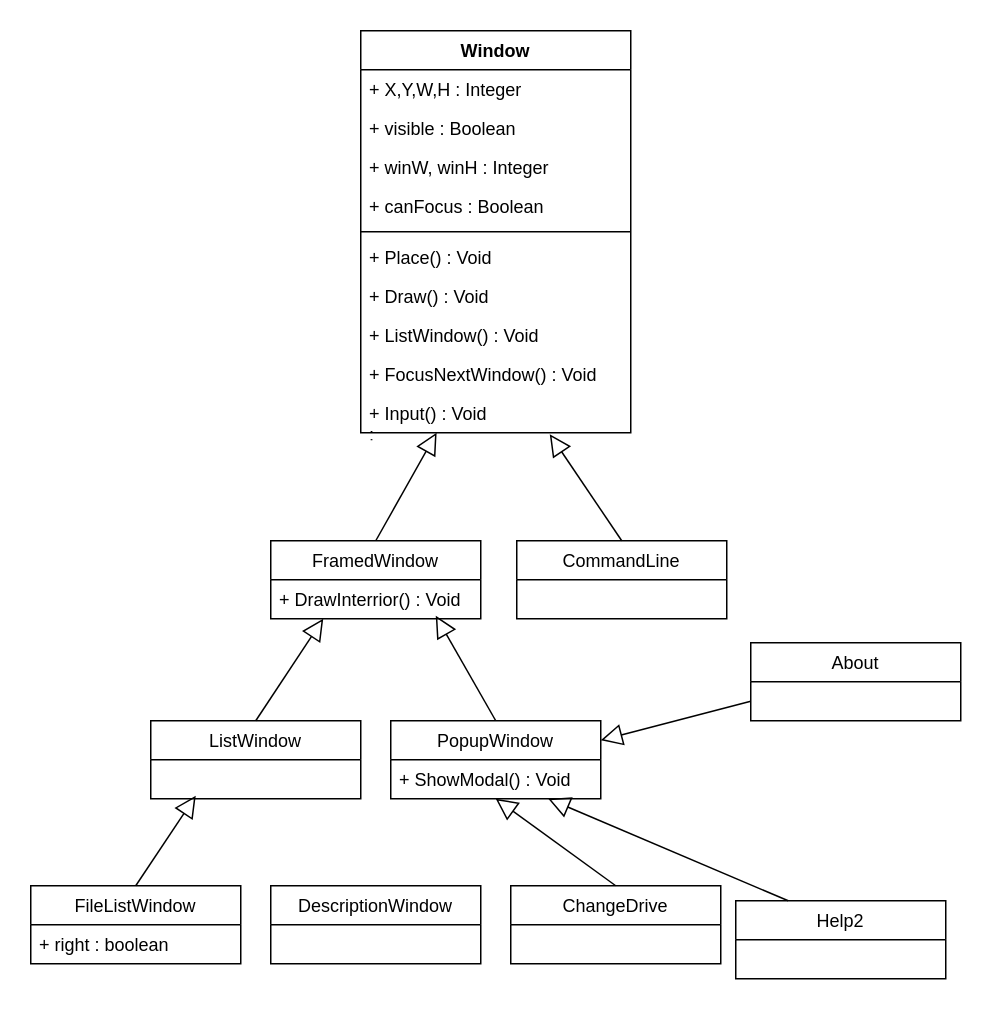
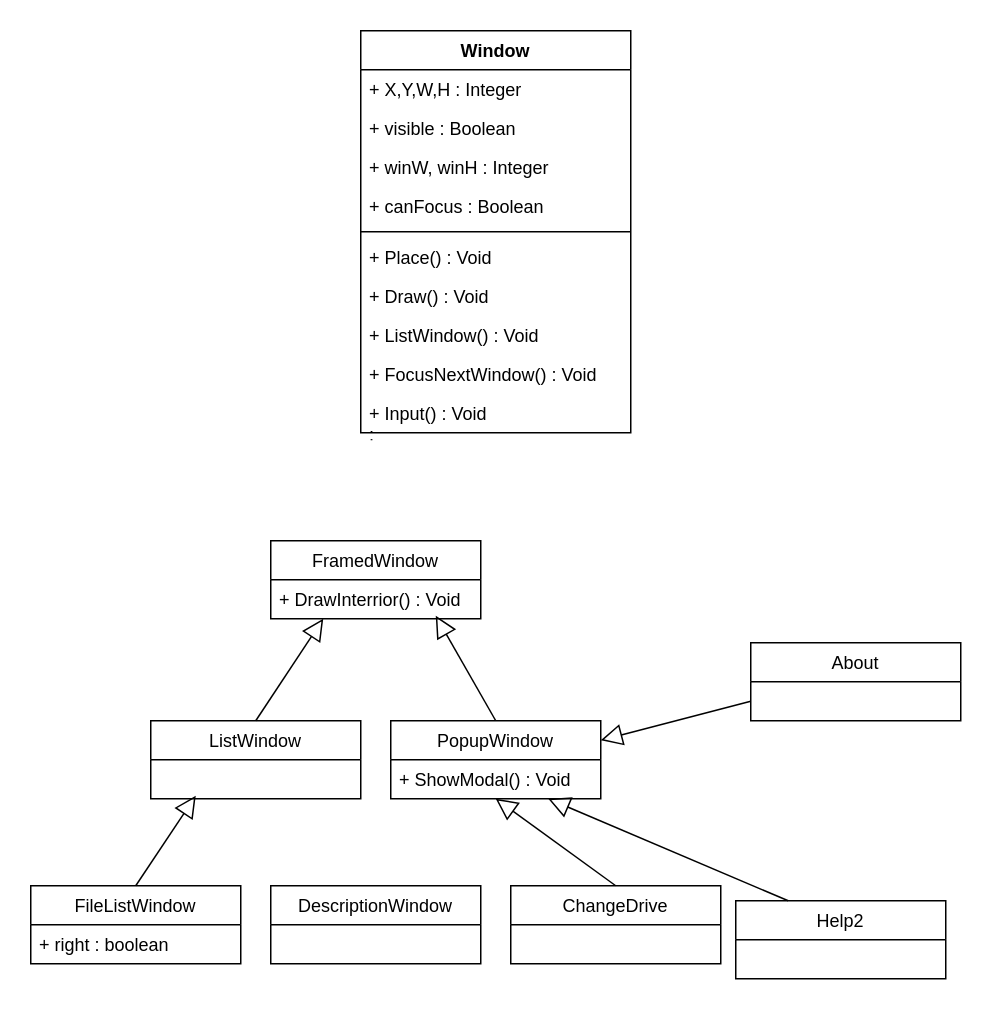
(401, 495) -> none
(591, 495) -> none
(622, 580) -> none
